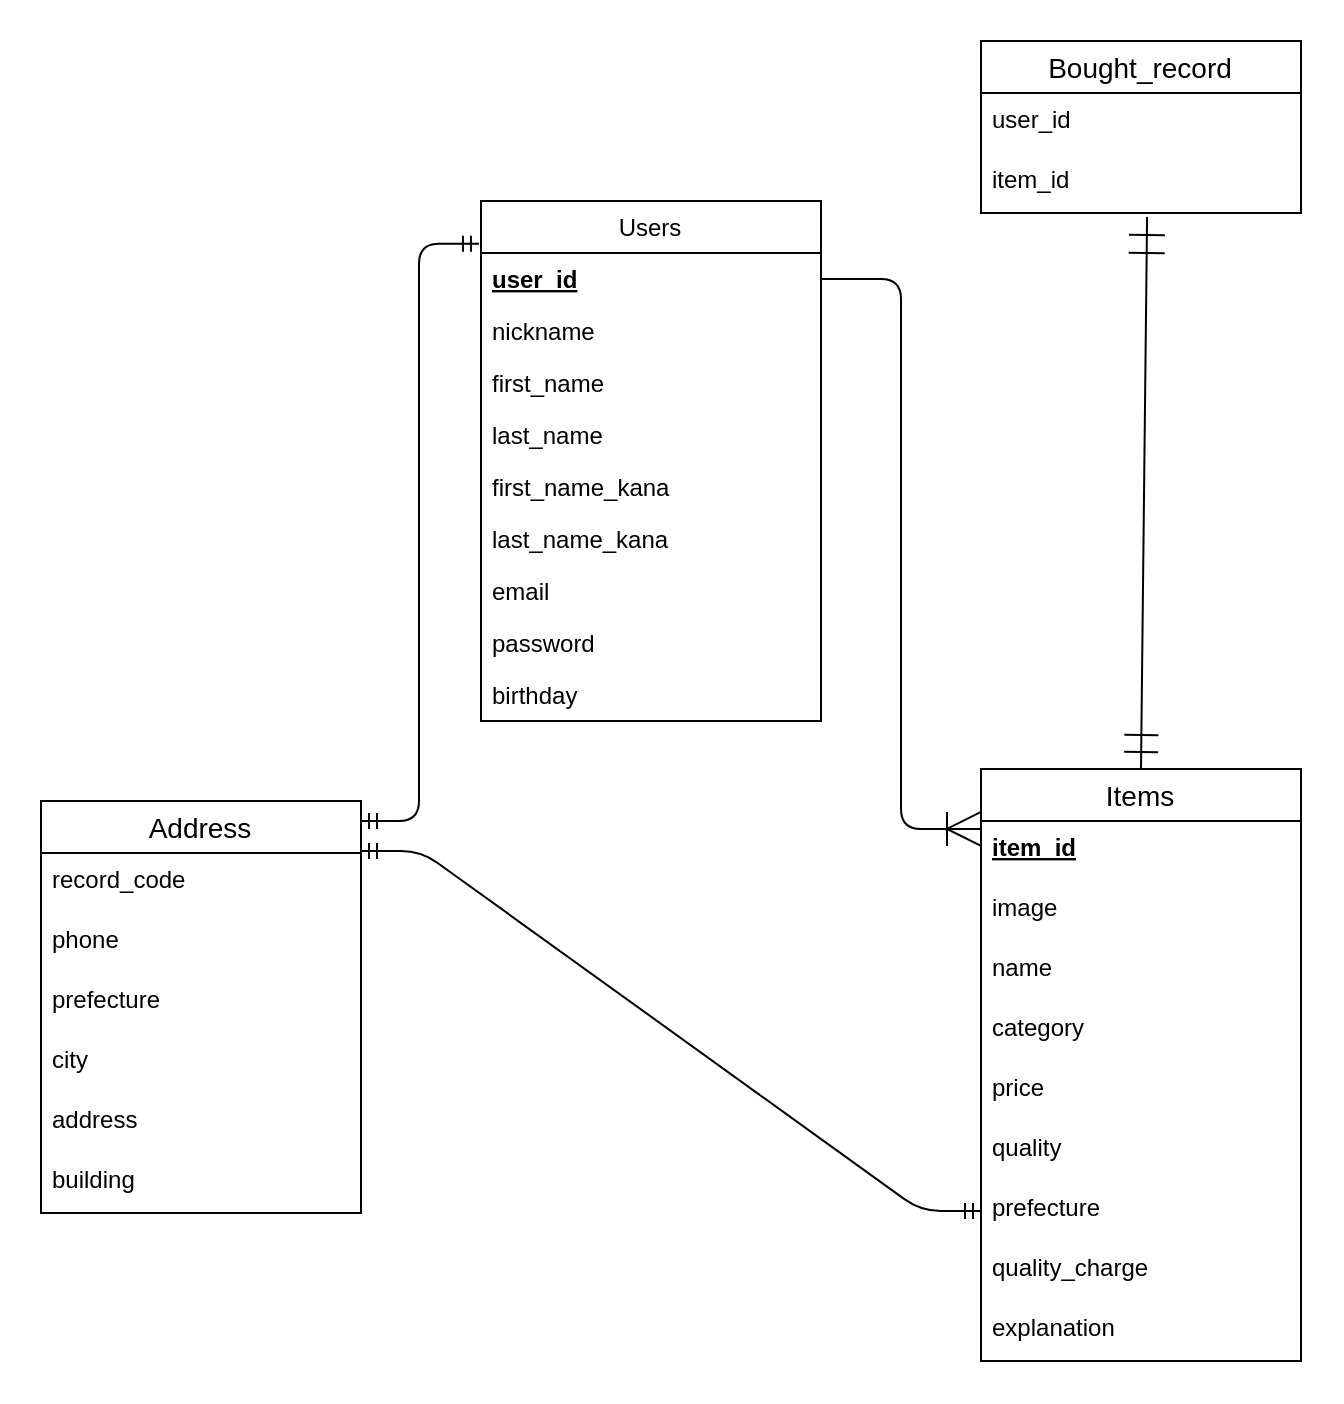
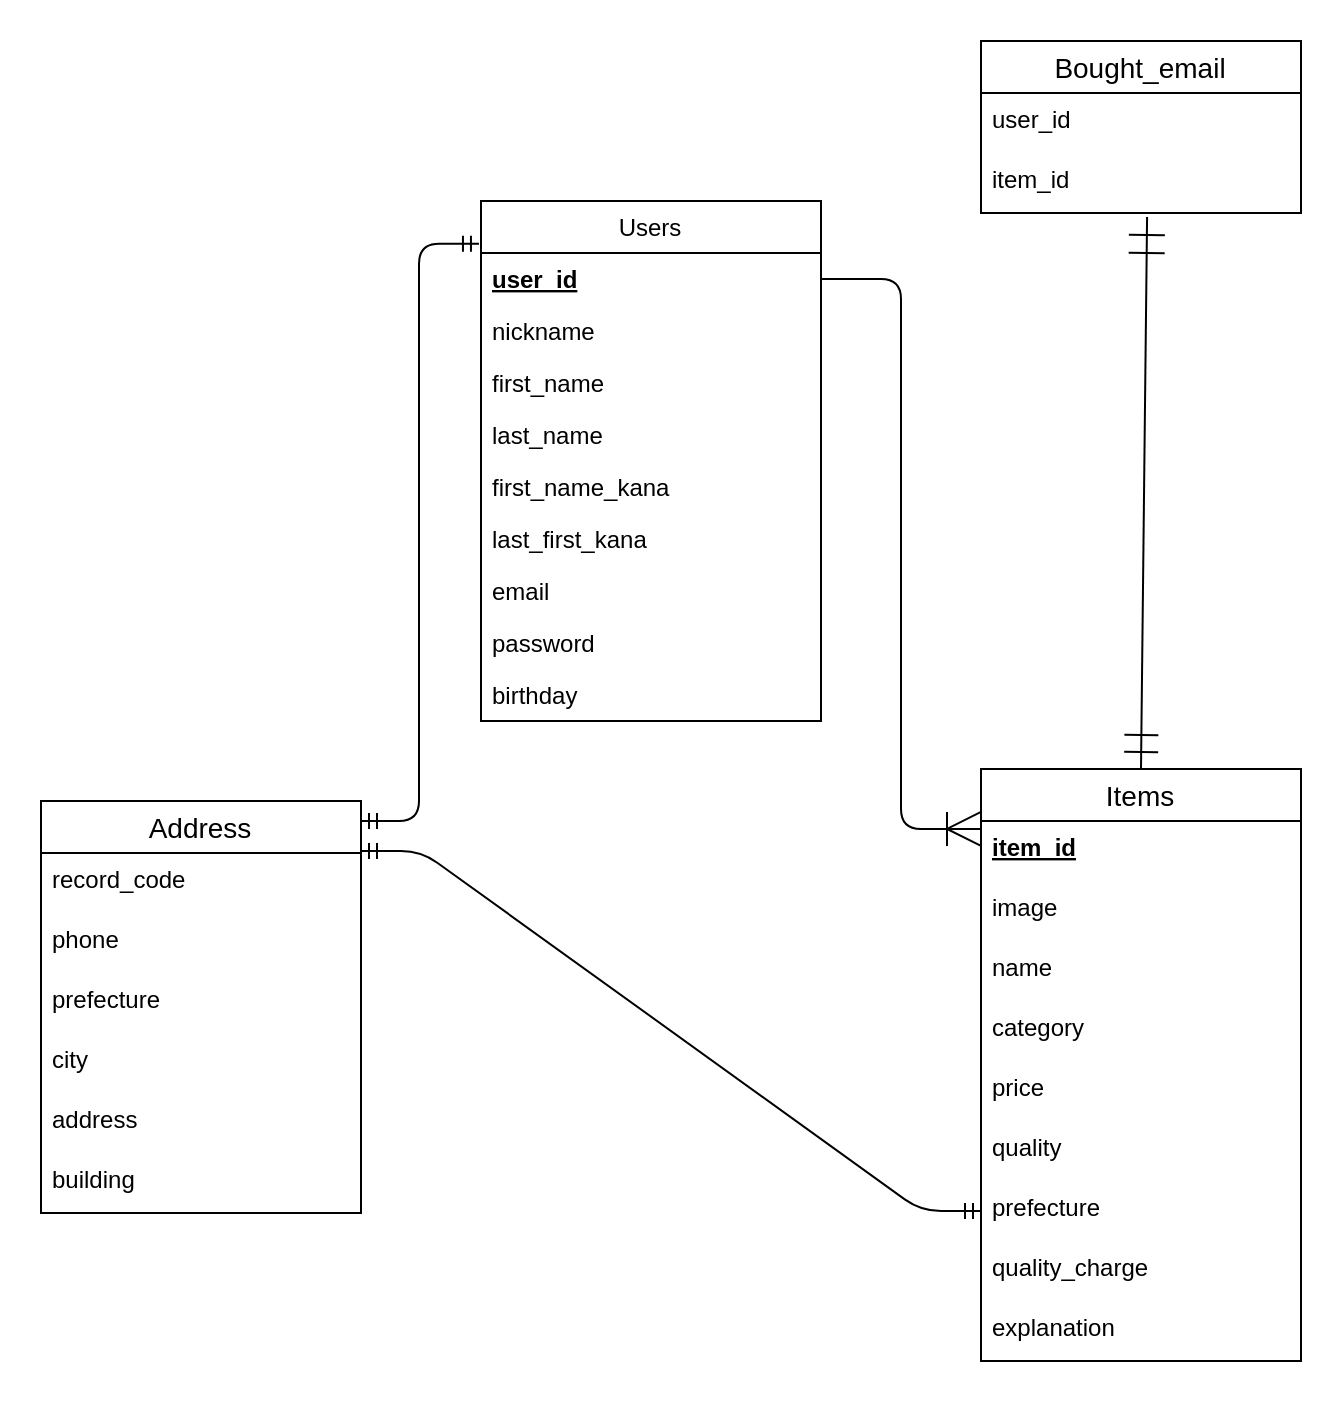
(1140, 69) -> (1140, 69)
(583, 540) -> (587, 540)
